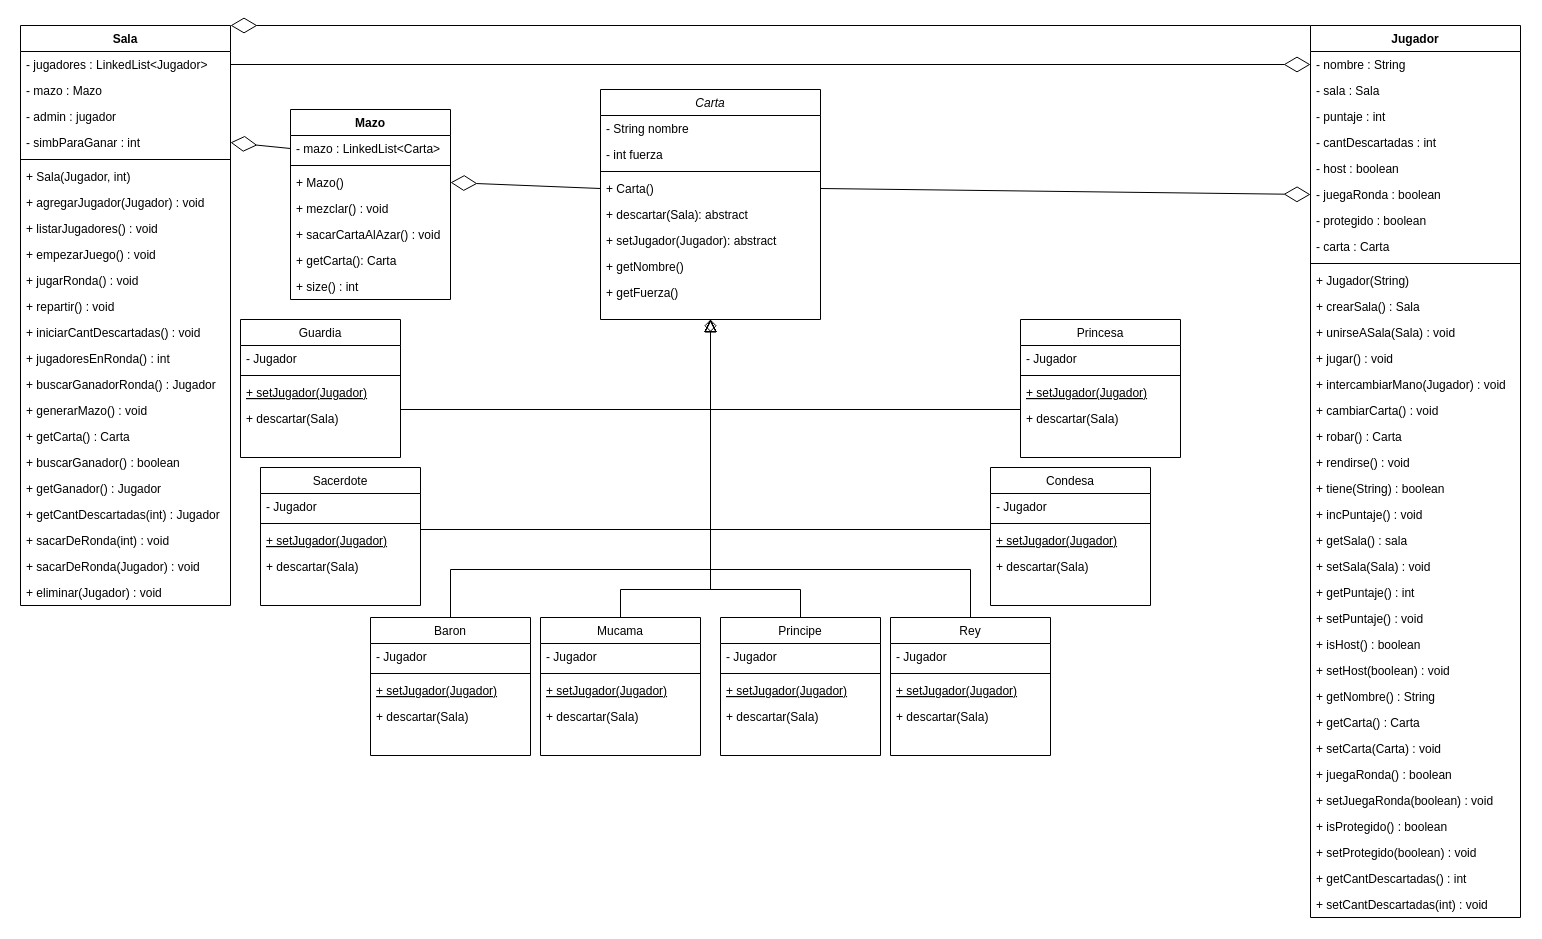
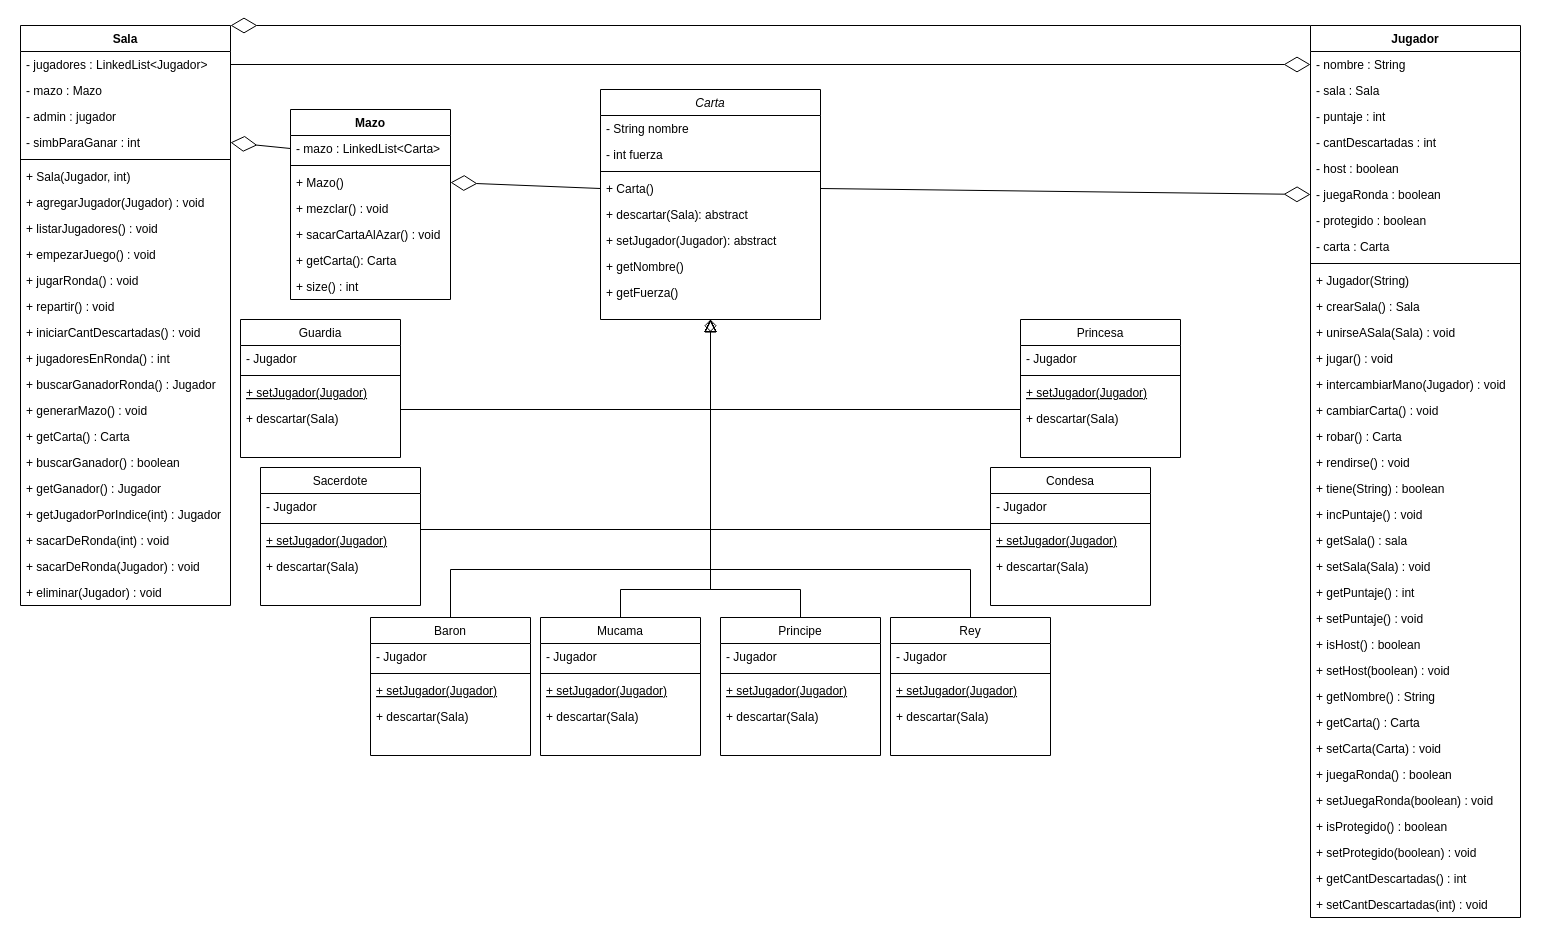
(136, 515) -> (138, 515)
